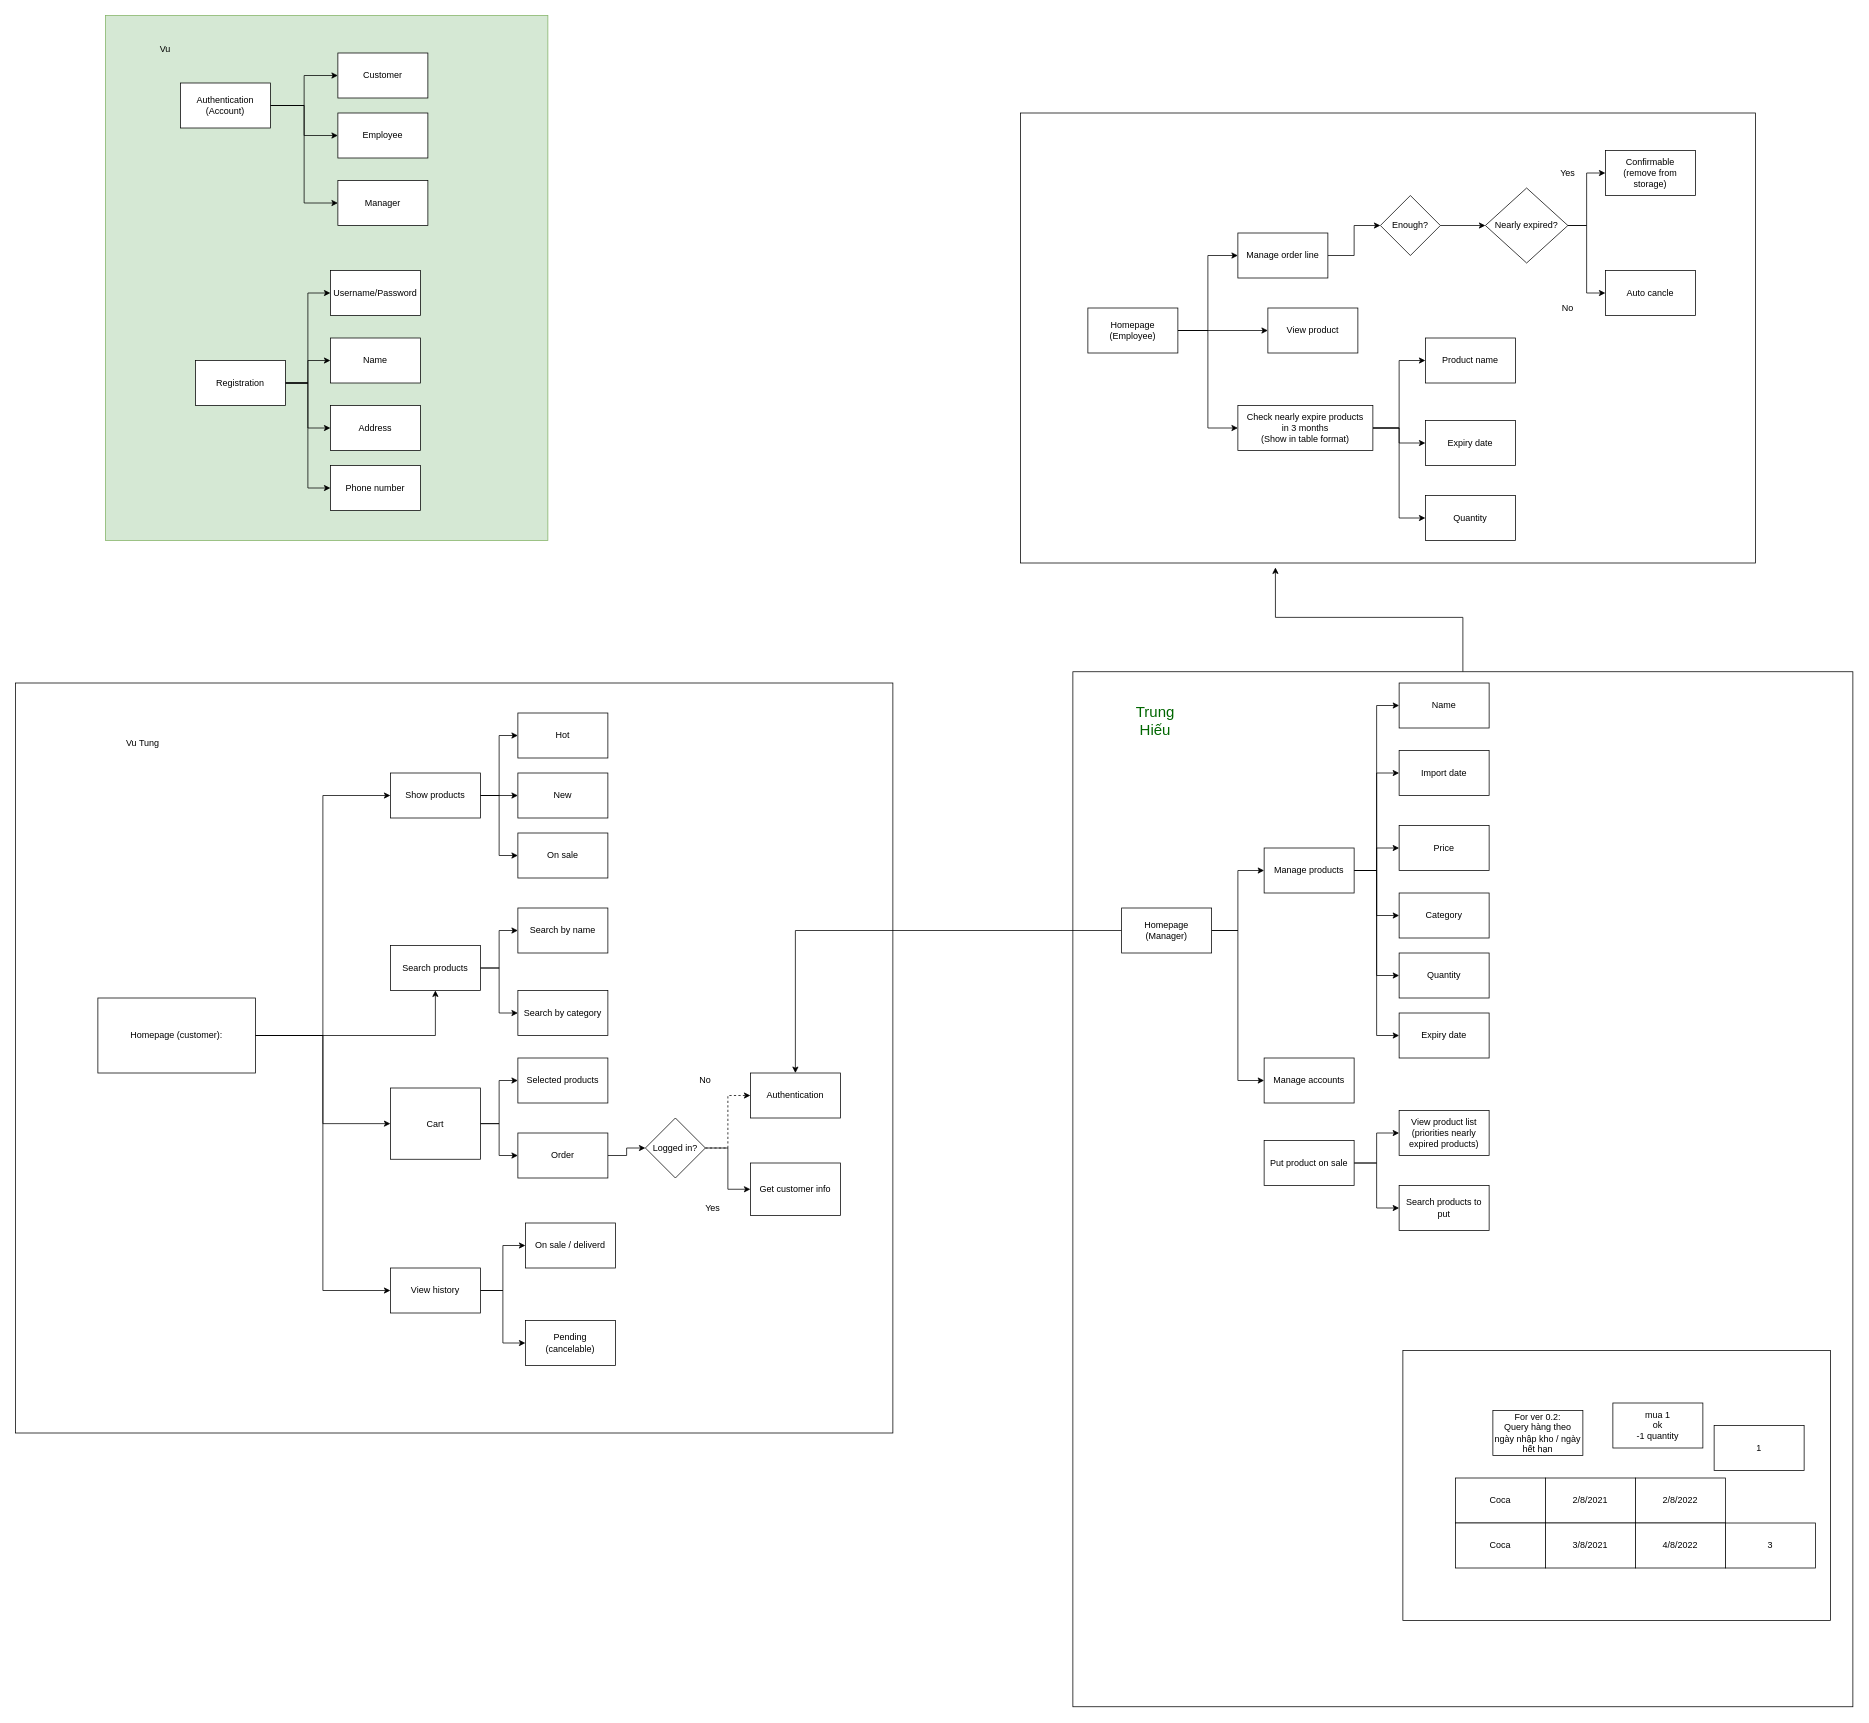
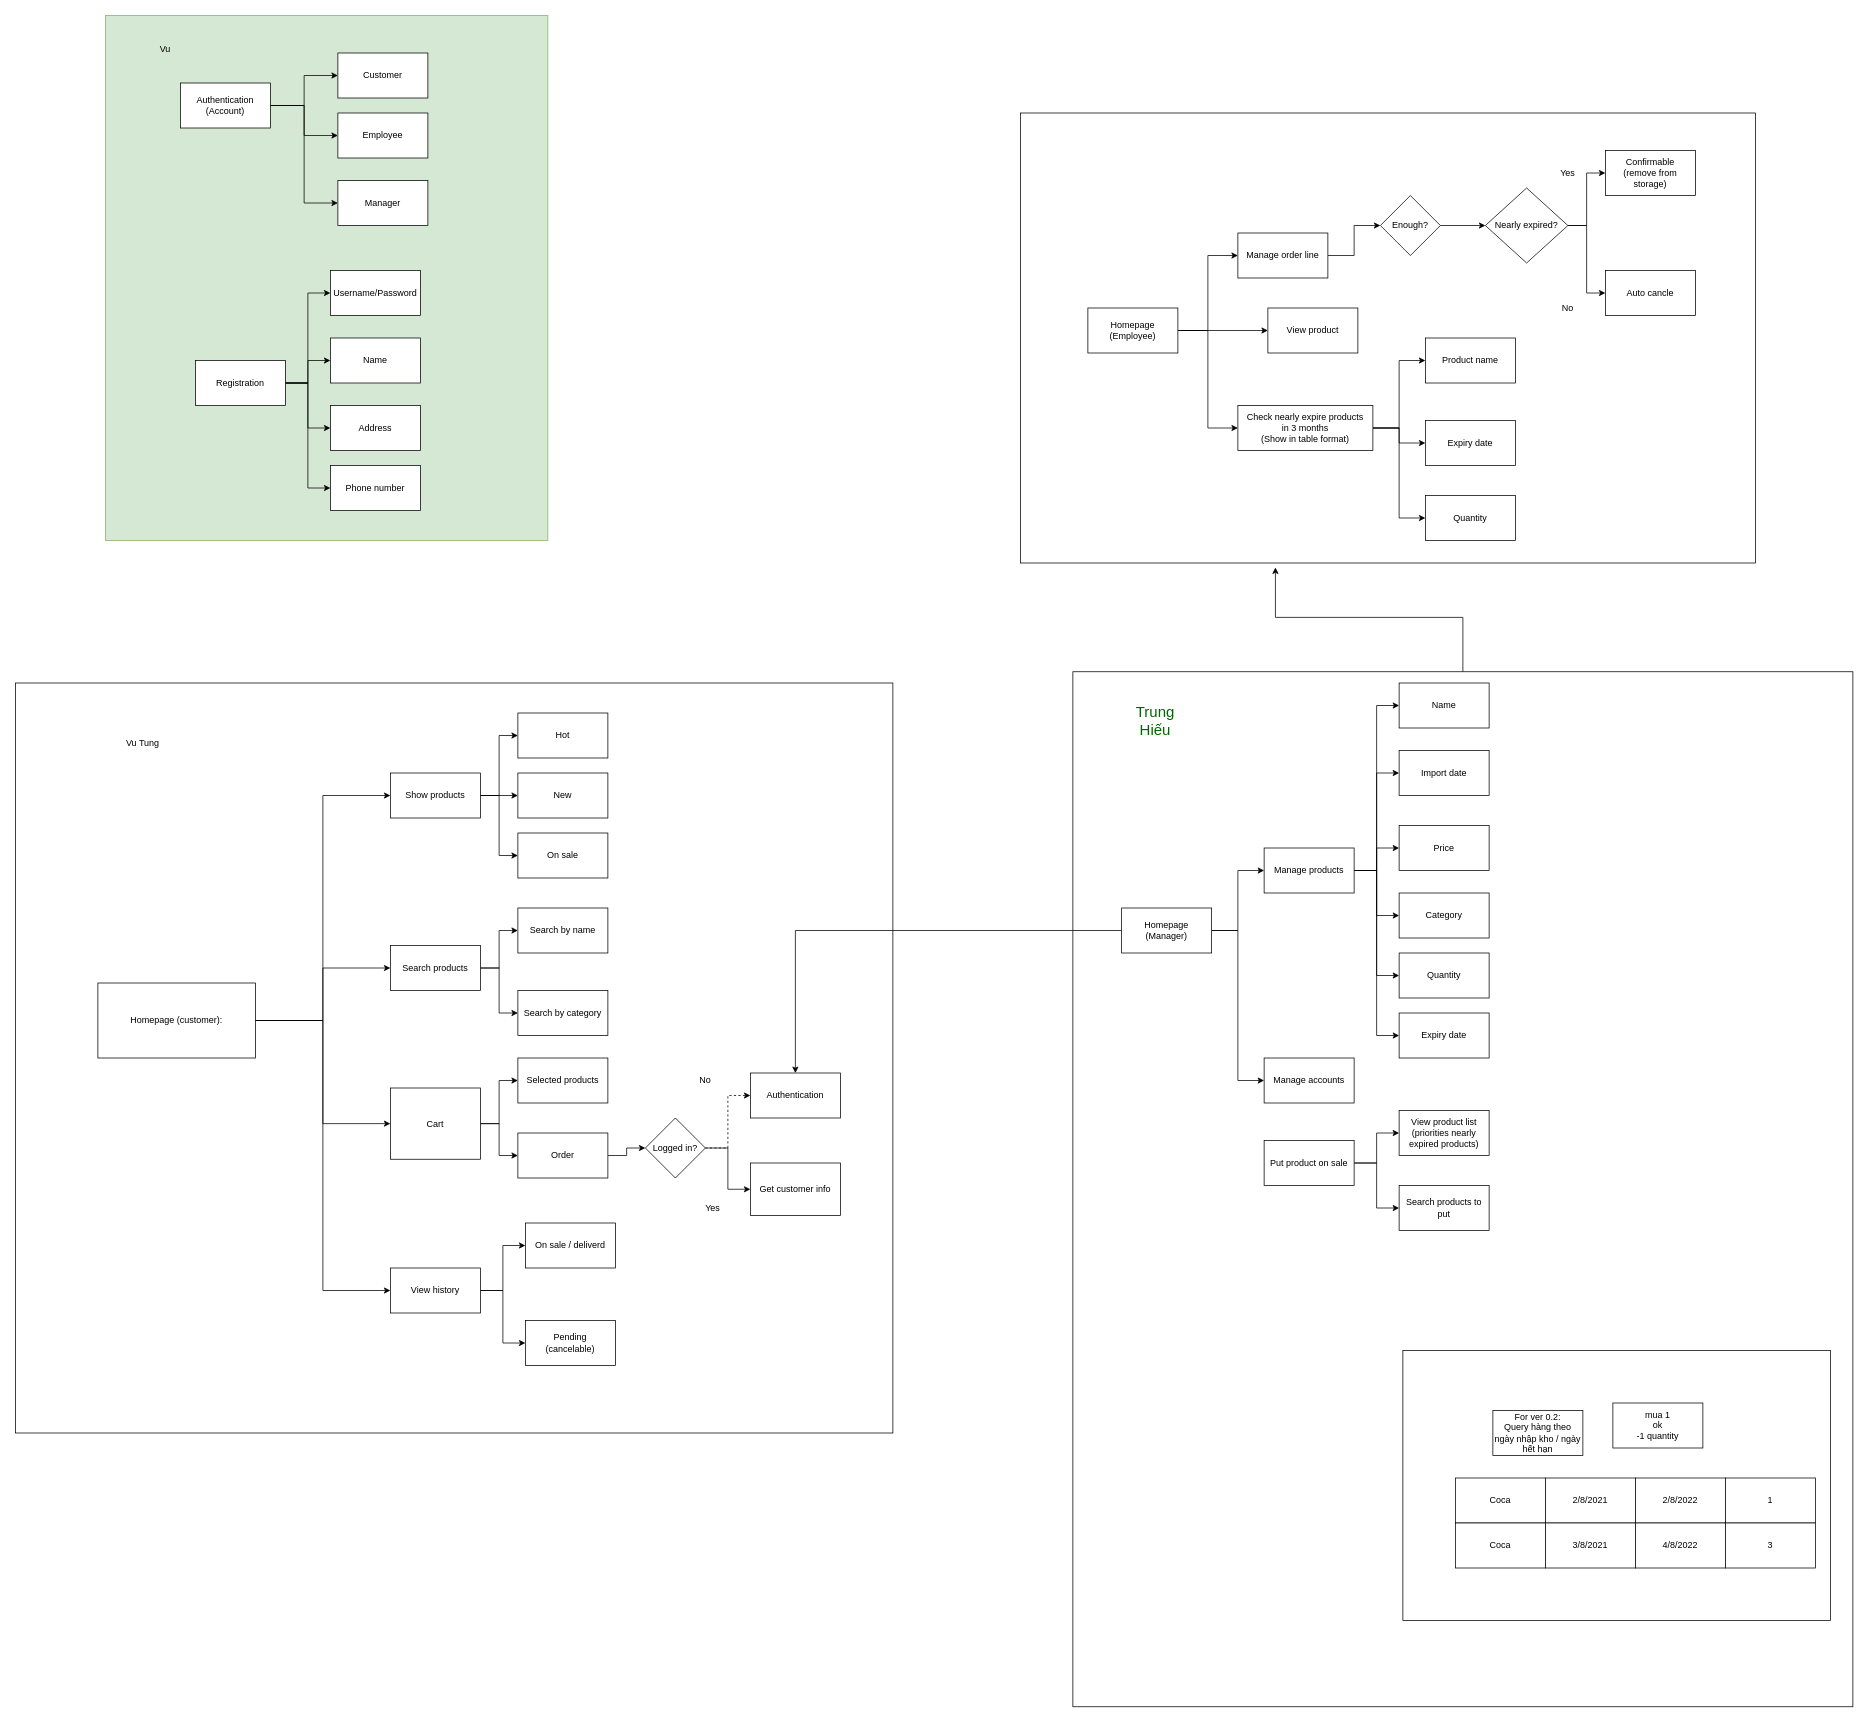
(177, 1035) -> (177, 1020)
(1759, 1448) -> (1770, 1500)
